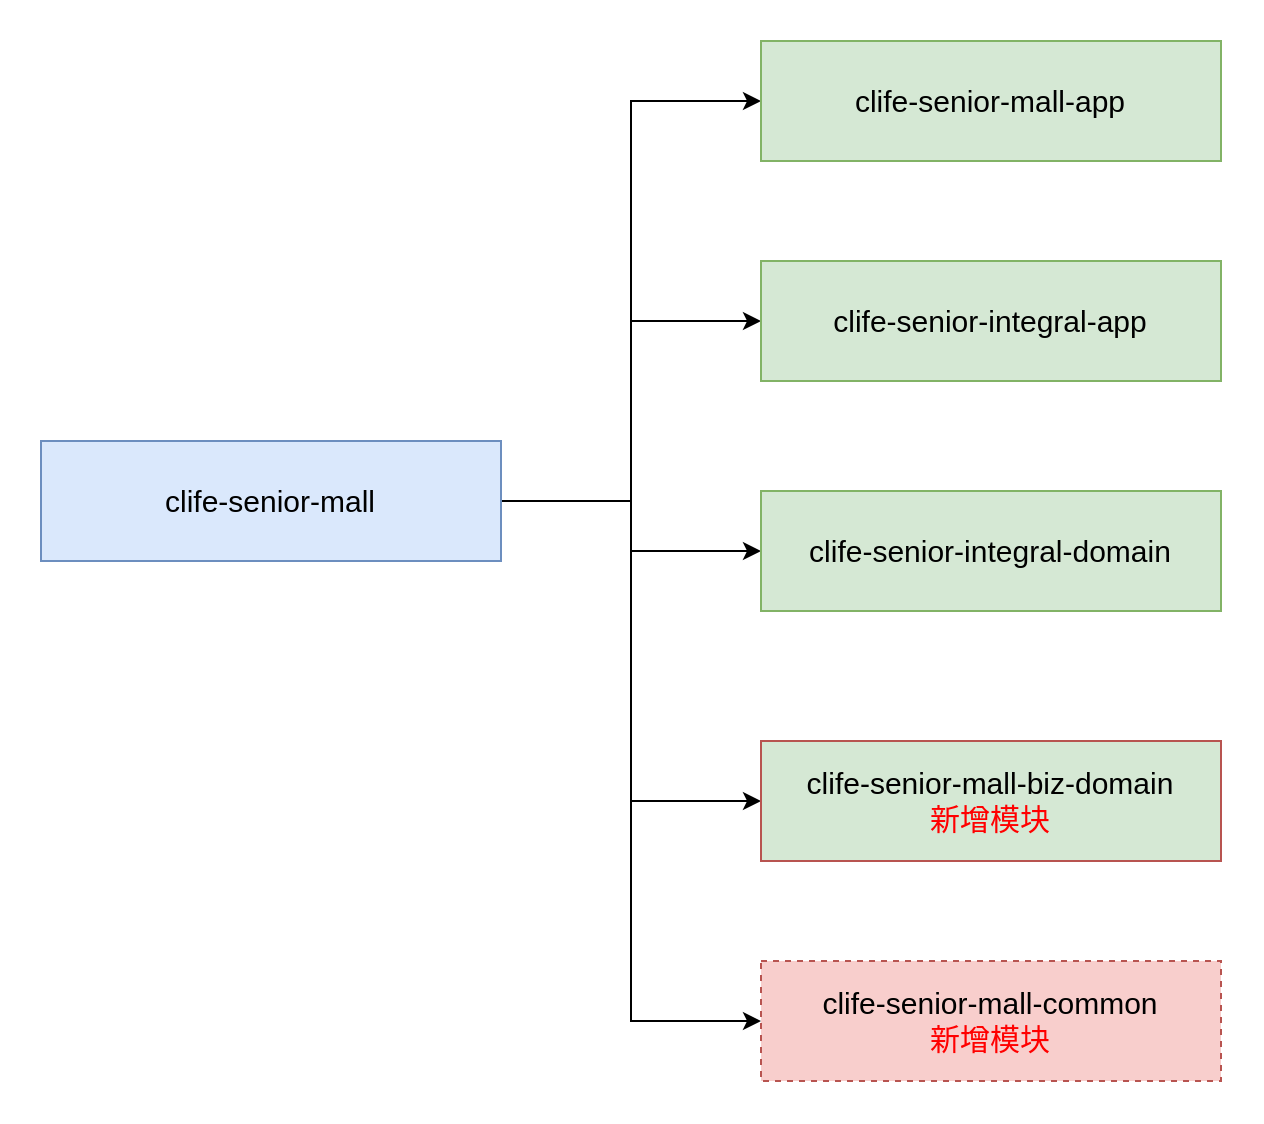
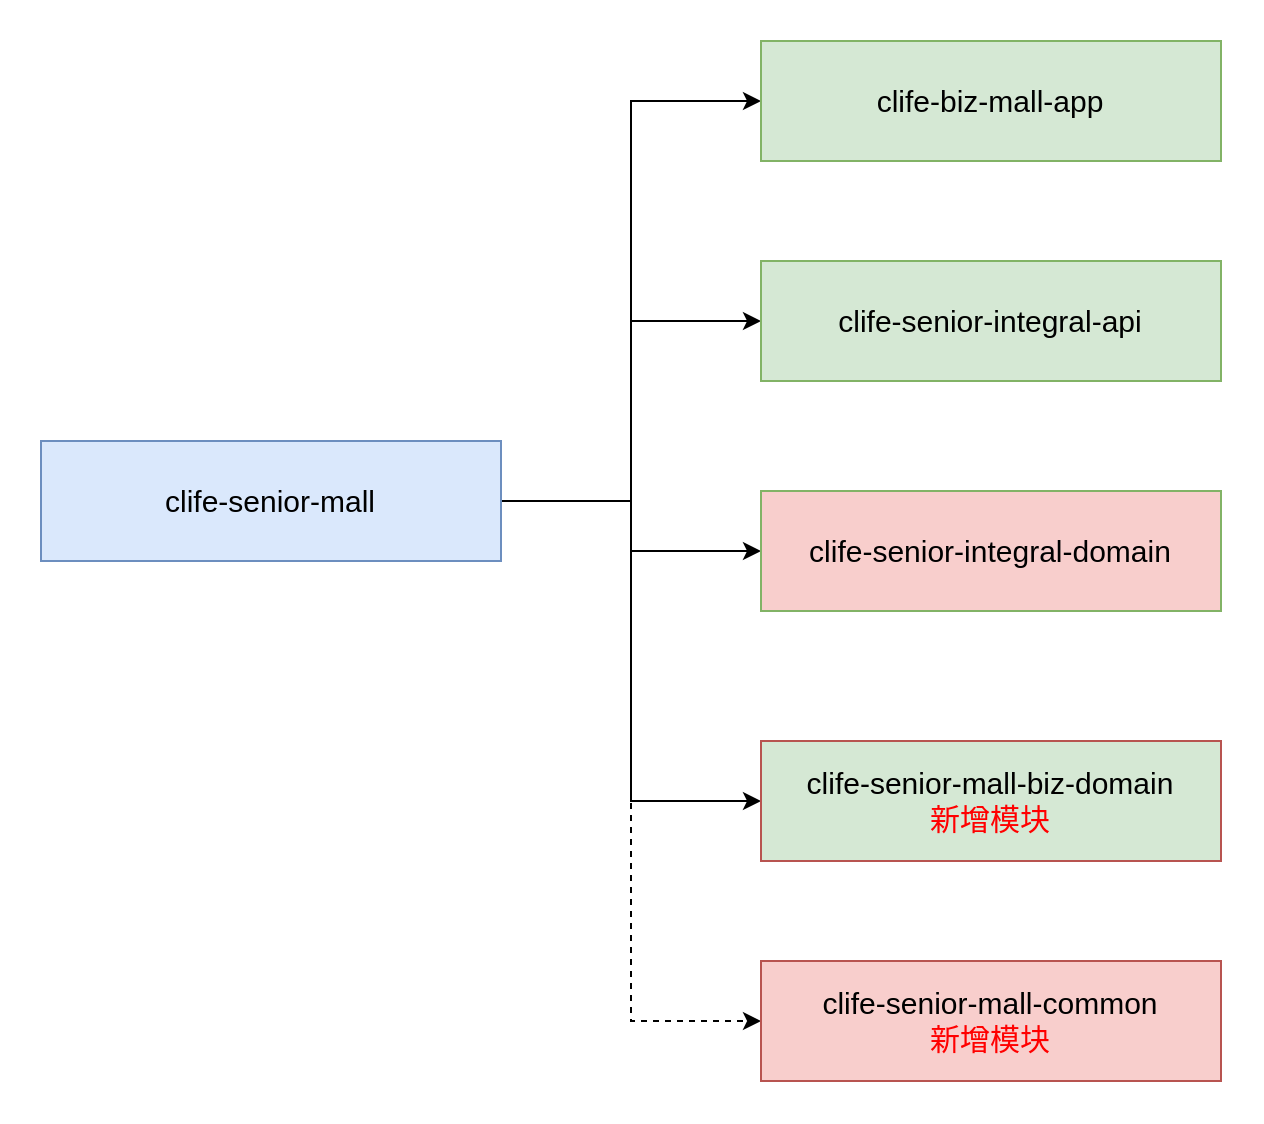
(991, 101) -> (991, 101)
(991, 321) -> (991, 321)
(991, 551) -> (991, 551)
(631, 972) -> (631, 972)
(991, 1021) -> (991, 1021)
